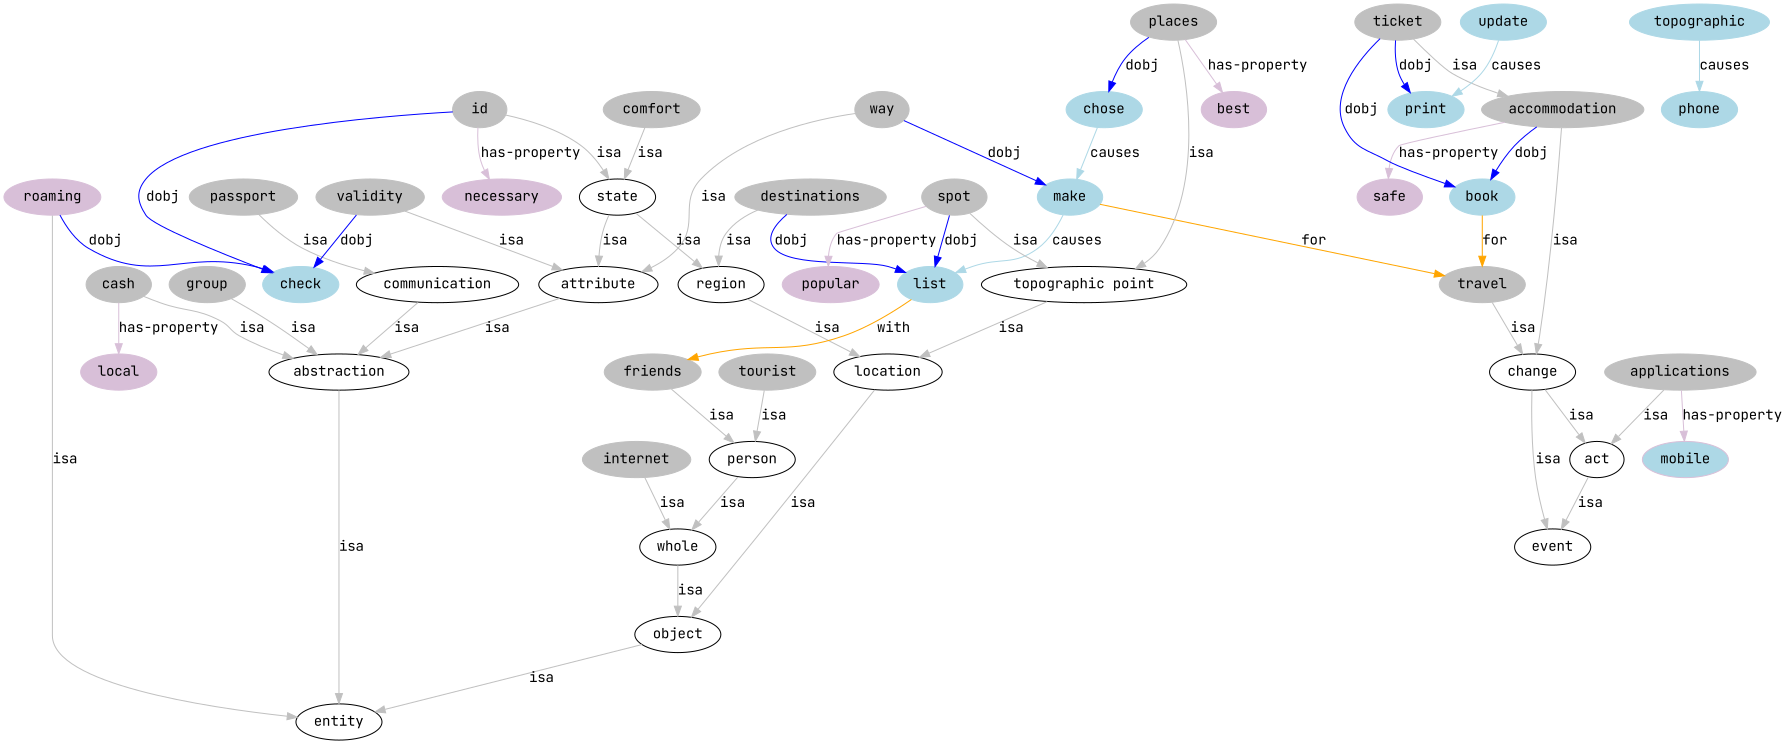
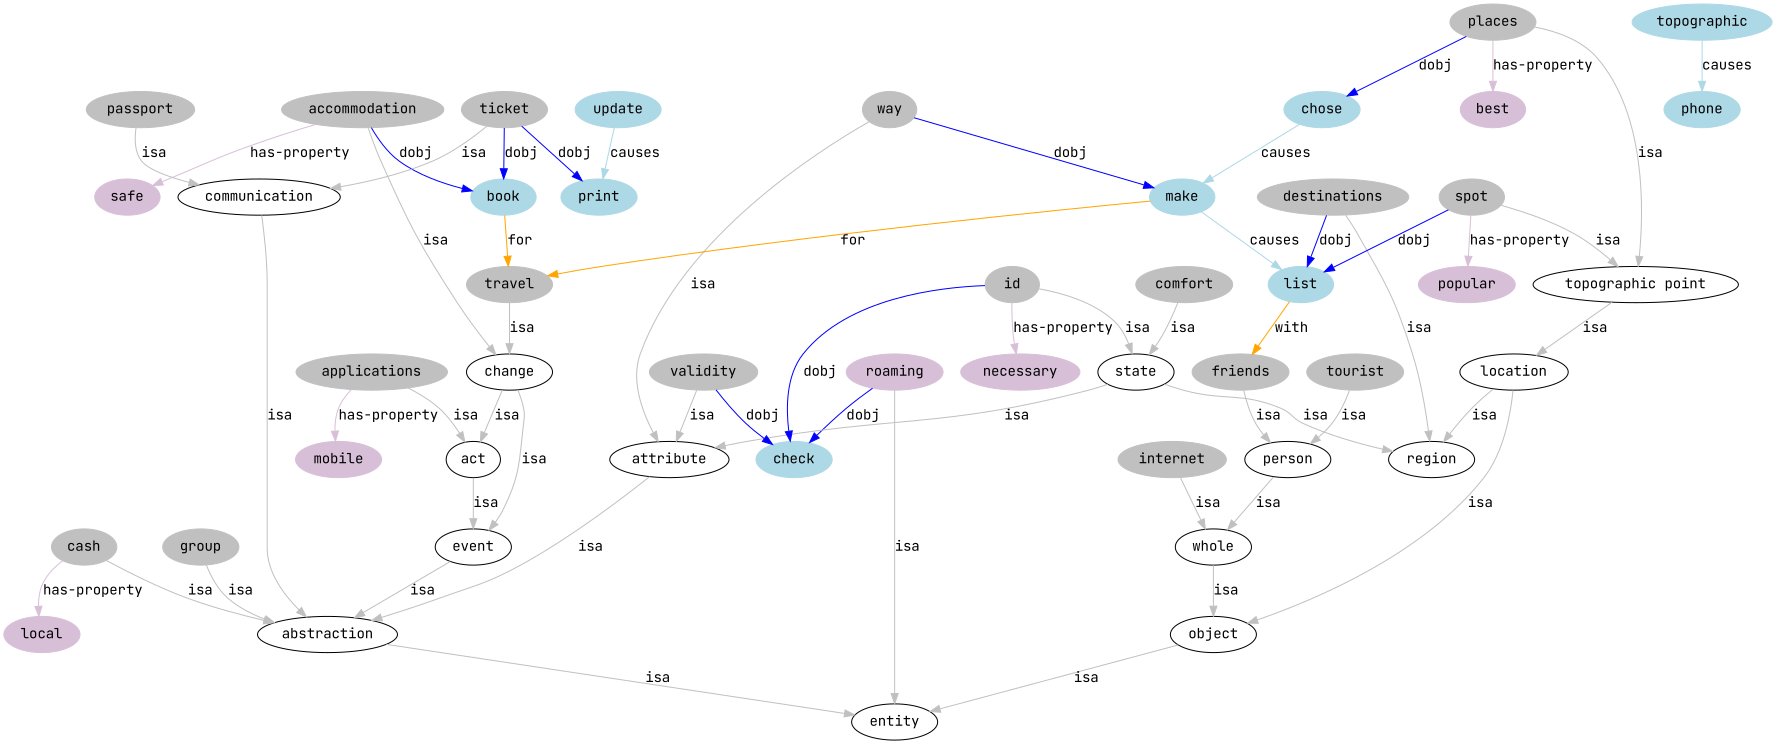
(1452, 73) -> (422, 165)
(799, 325) -> (1470, 410)
(1685, 460) -> (339, 460)
none -> (407, 587)
